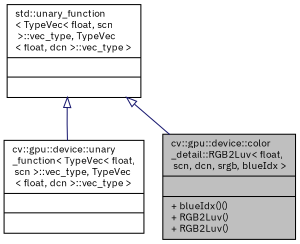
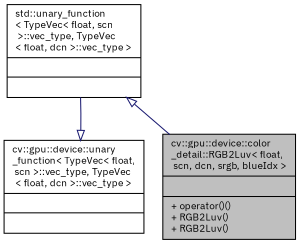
(67, 124) -> (81, 114)
(200, 206) -> (201, 206)
